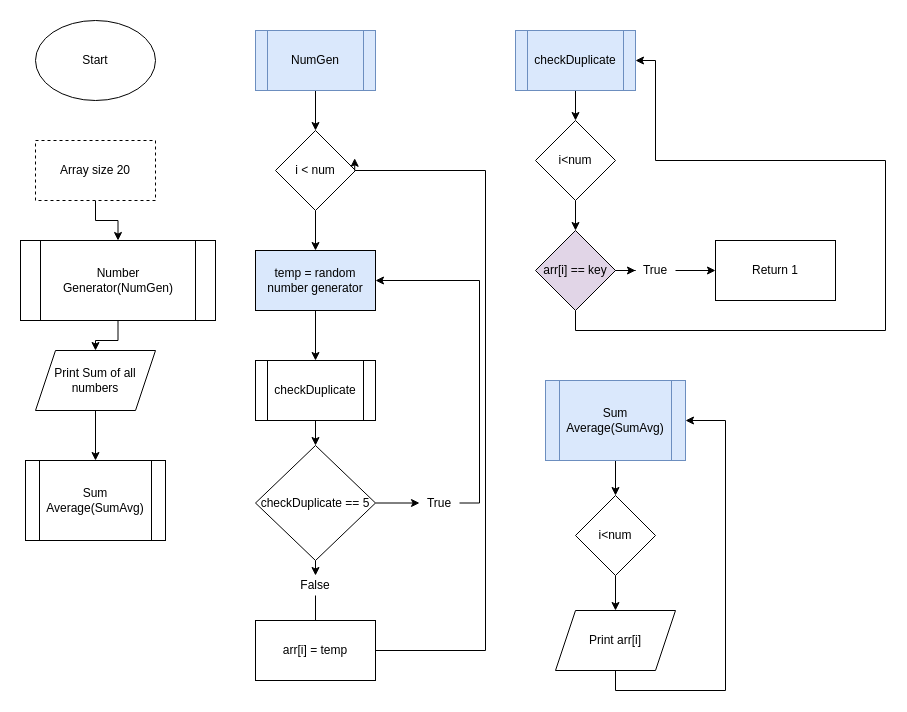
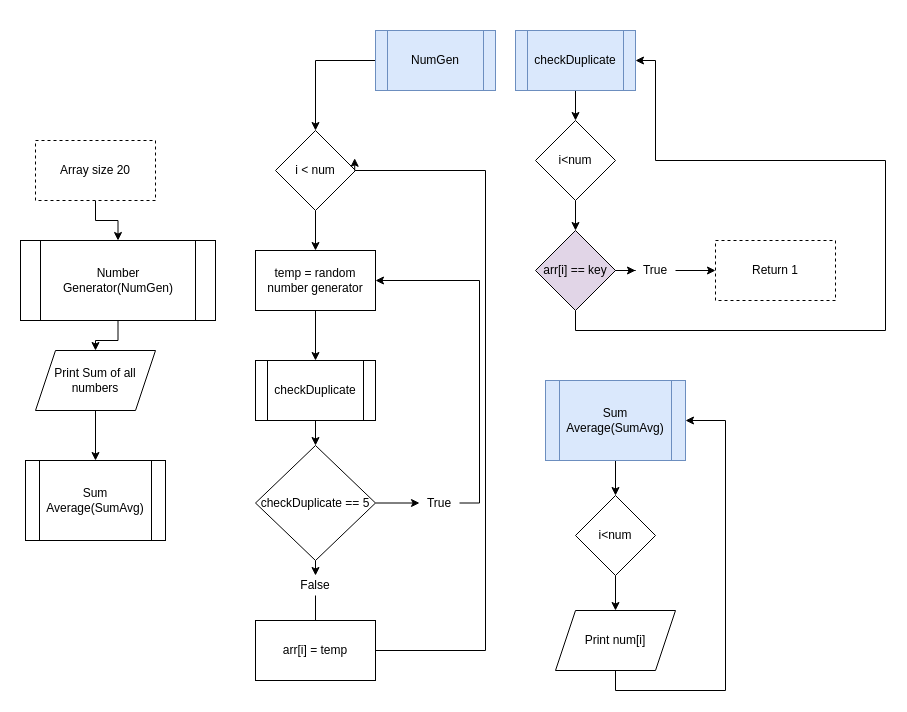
(96, 61) -> none
(316, 61) -> (436, 61)
(776, 271) -> (776, 271)
(316, 281) -> (316, 281)
(616, 641) -> (616, 641)
